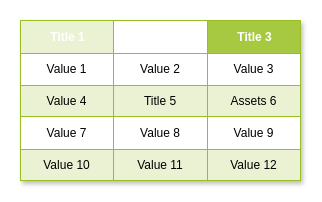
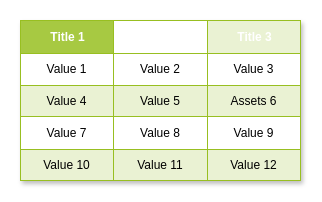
(67, 37) -> (67, 37)
(254, 37) -> (254, 37)
(161, 102) -> (161, 102)
